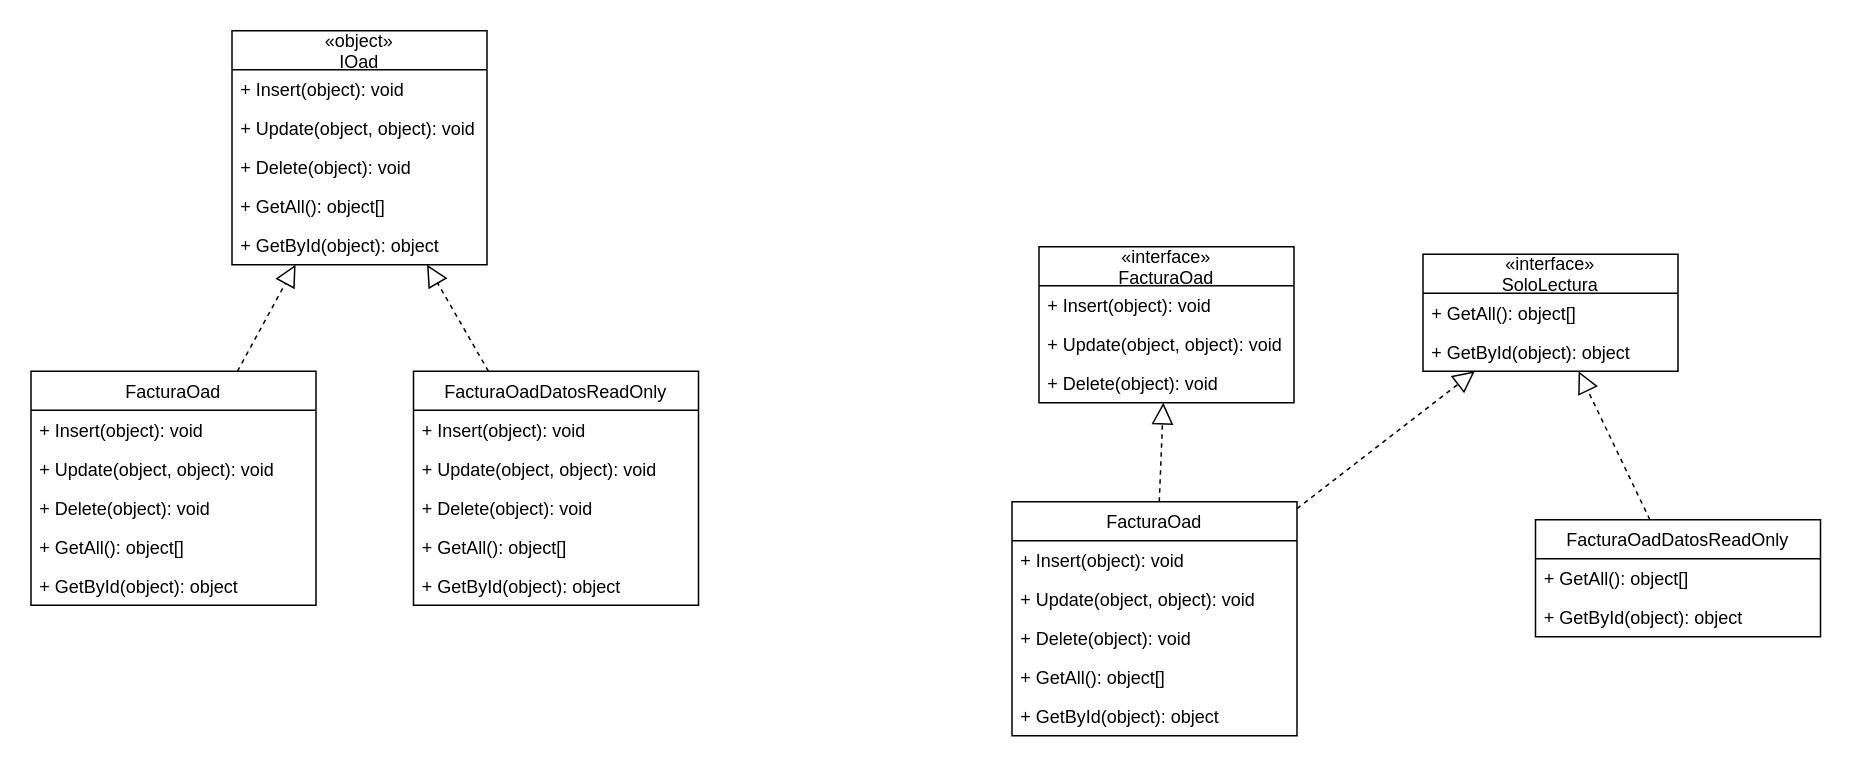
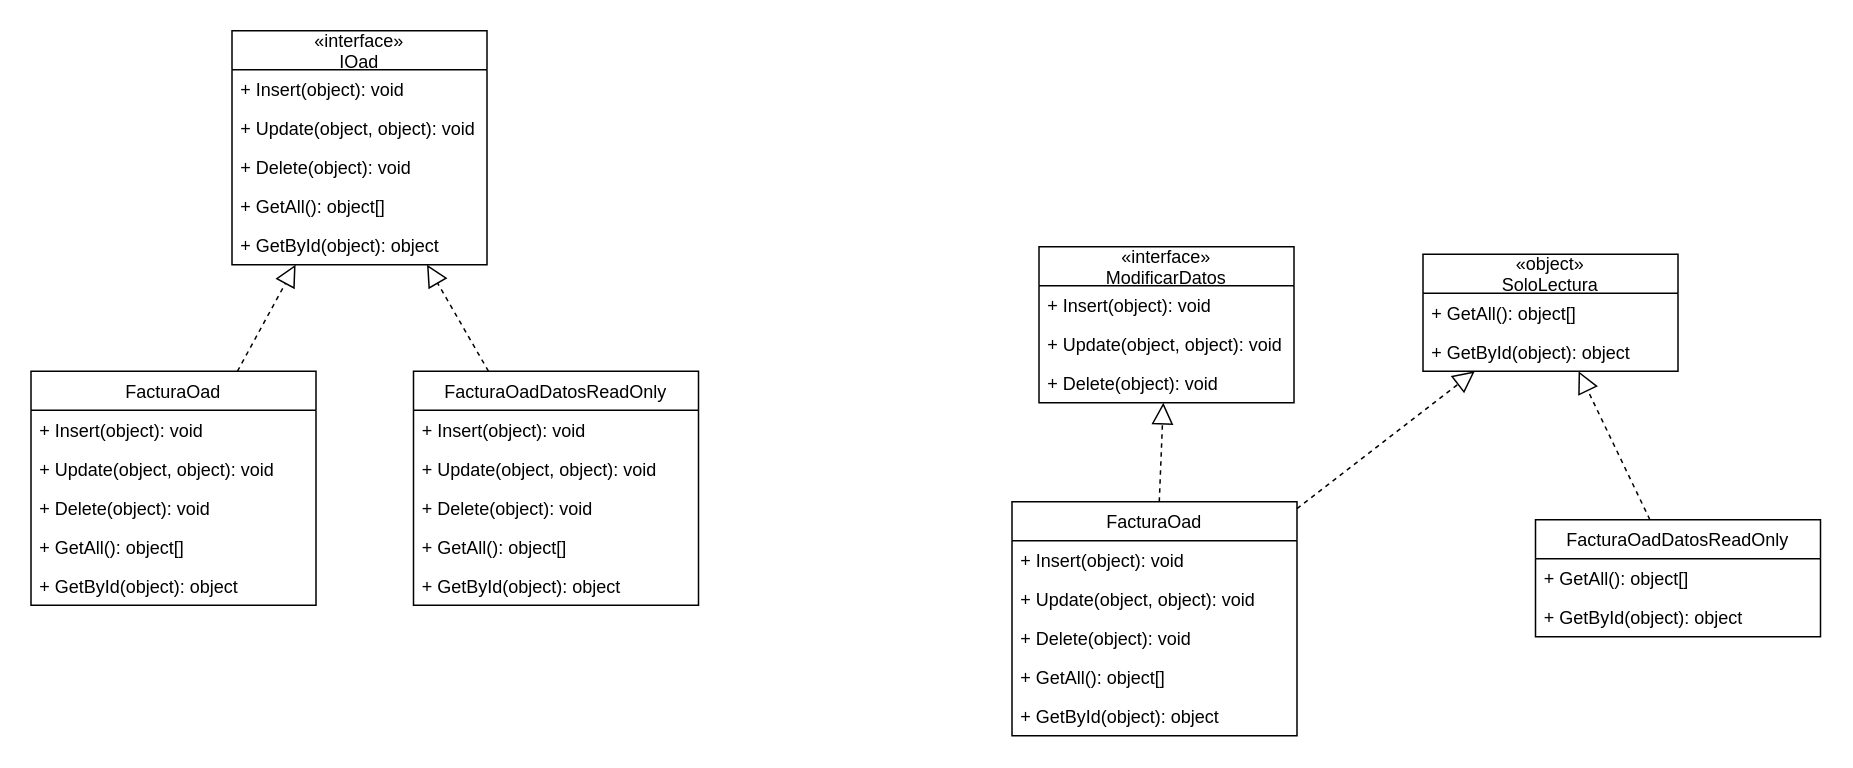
(359, 41) -> (359, 41)
(1166, 257) -> (1166, 257)
(1550, 264) -> (1550, 264)
